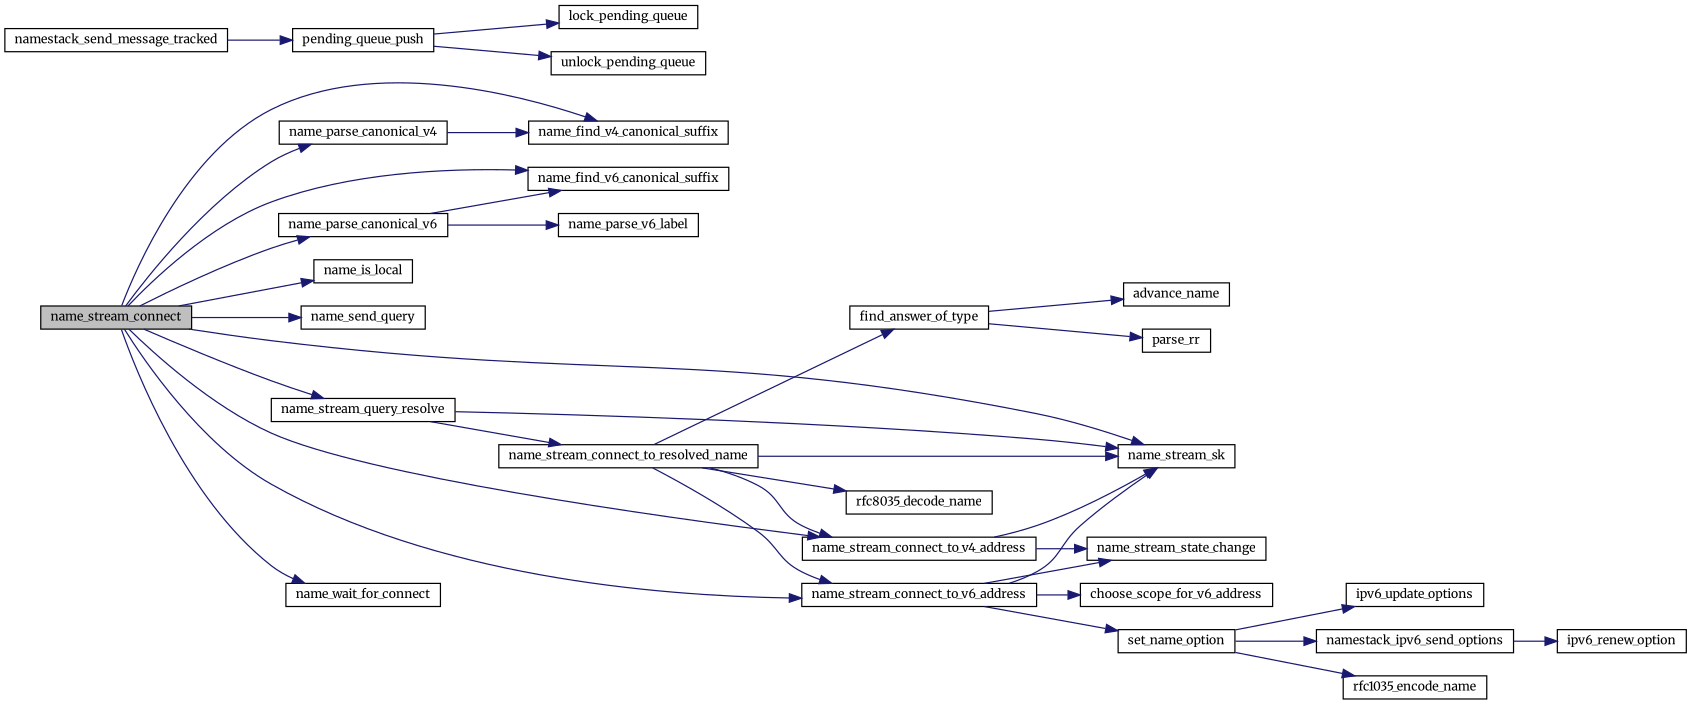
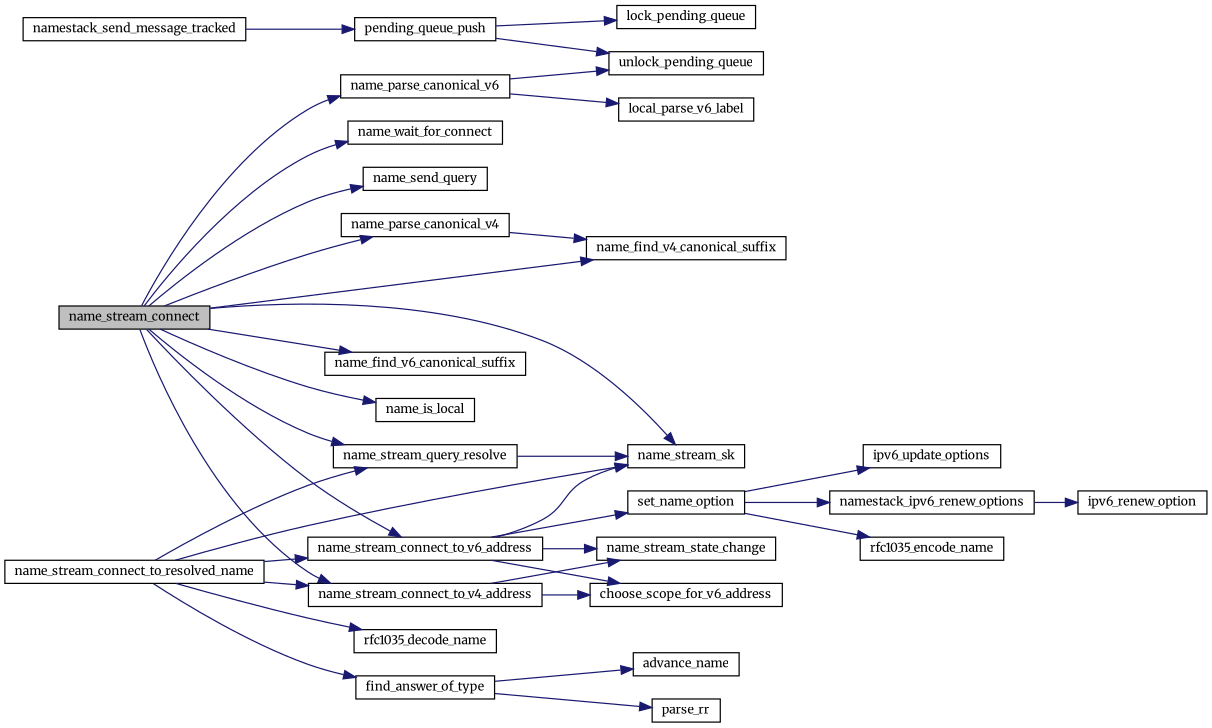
(490, 203) -> (553, 75)
(628, 225) -> (686, 109)
(490, 432) -> (252, 509)
(919, 502) -> (425, 641)
(1072, 511) -> (560, 595)
(1415, 641) -> (932, 502)
